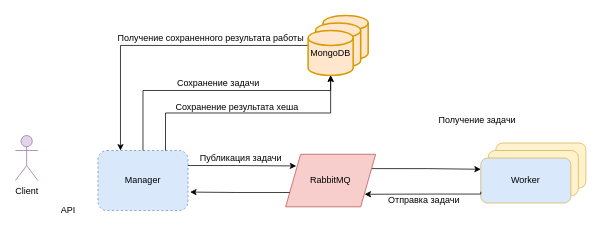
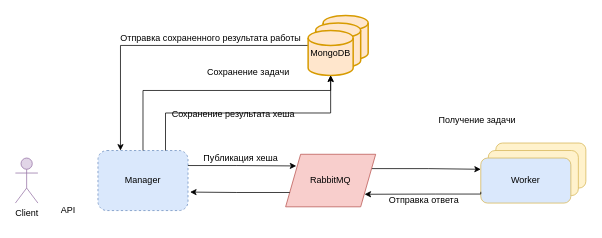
(211, 38) -> (211, 38)
(218, 84) -> (248, 72)
(237, 107) -> (233, 114)
(27, 158) -> (27, 180)
(241, 158) -> (241, 158)
(424, 201) -> (424, 201)
